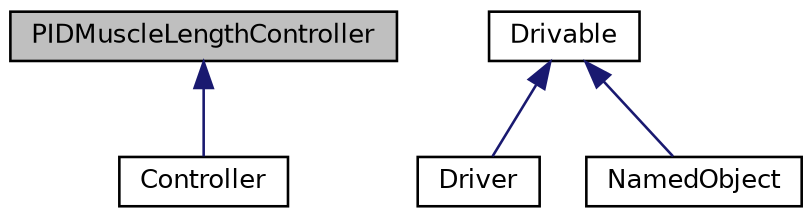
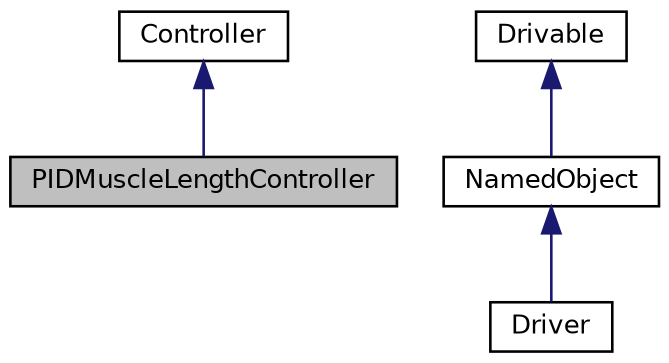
(514, 121) -> (551, 268)
(204, 123) -> (204, 123)
